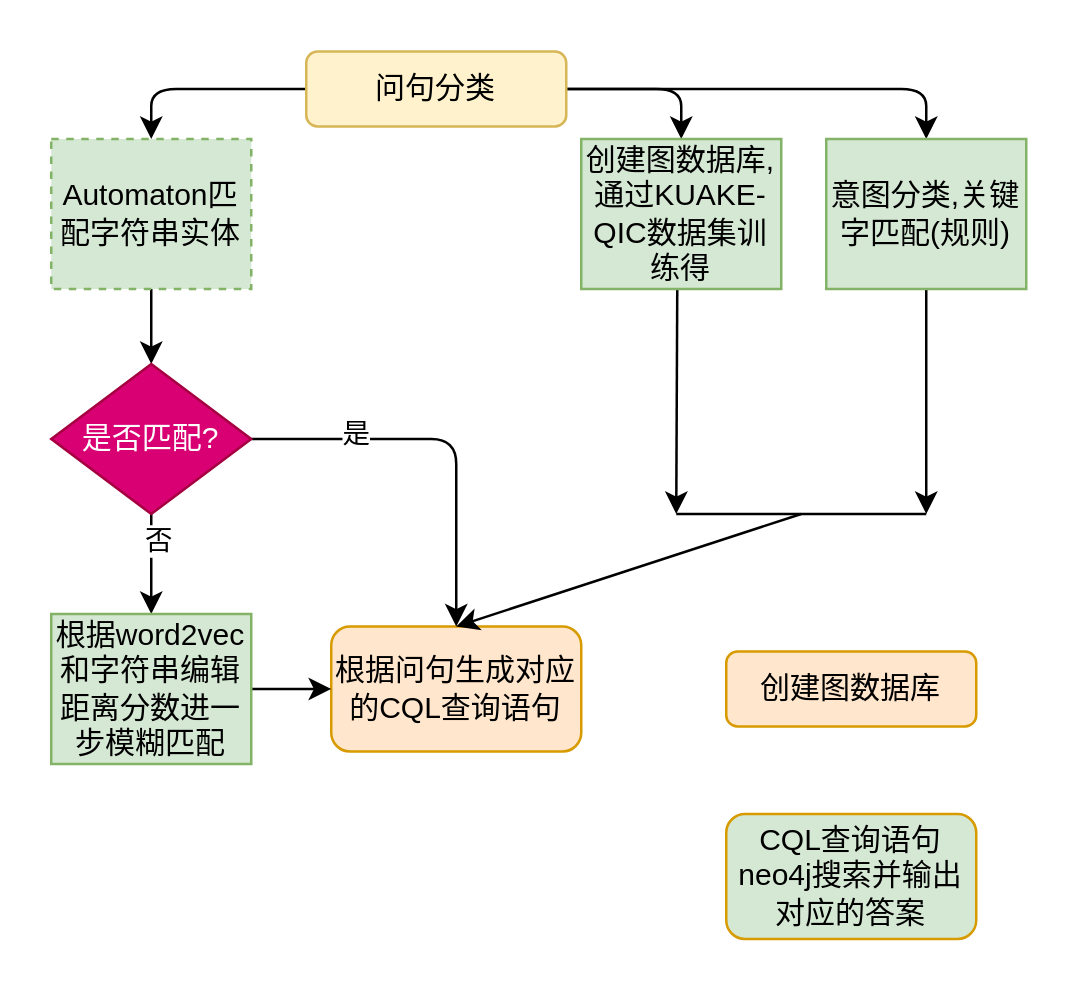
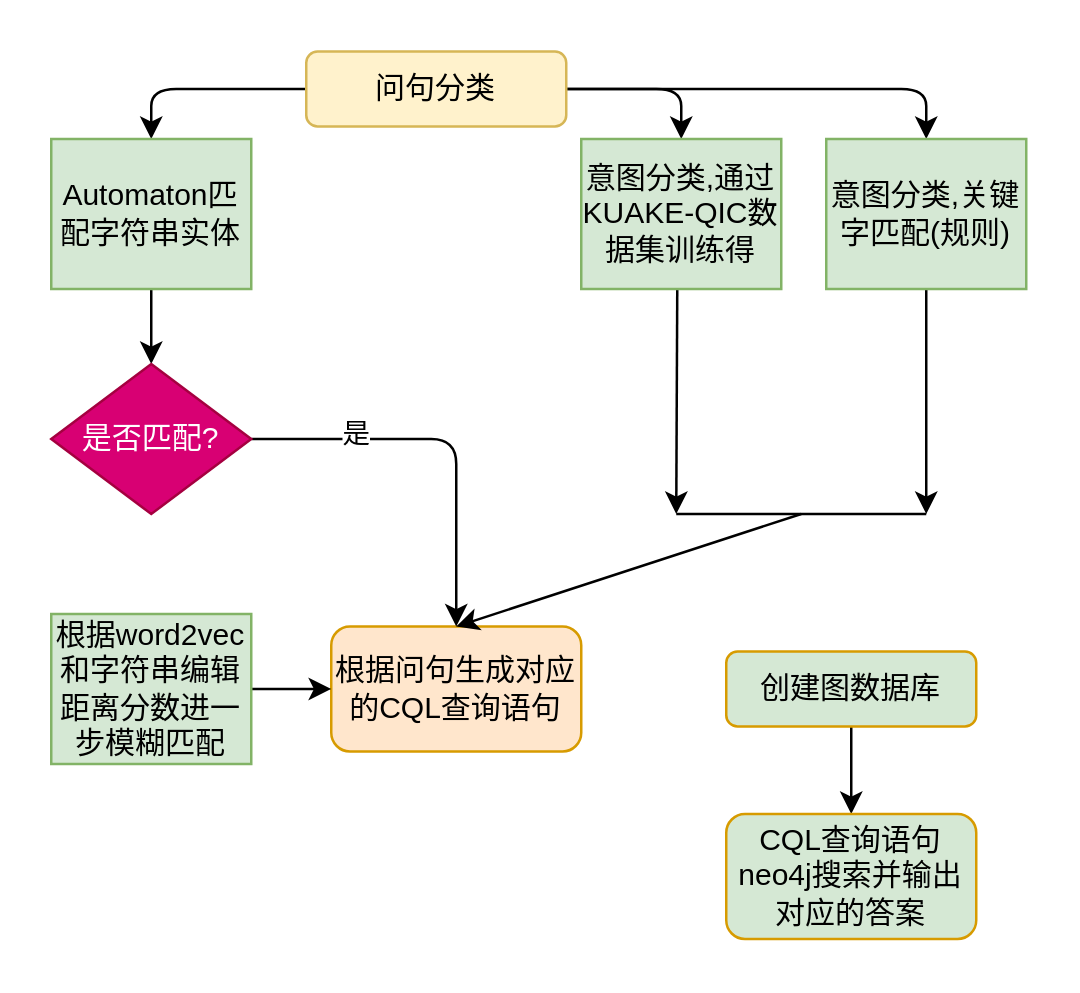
(151, 214) -> (151, 214)
(681, 214) -> (681, 214)
(151, 556) -> none
(851, 689) -> (851, 689)
none -> (851, 762)
